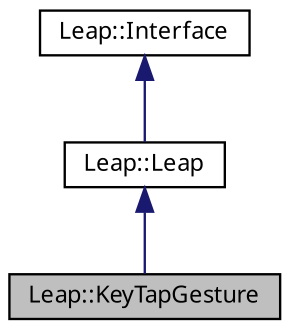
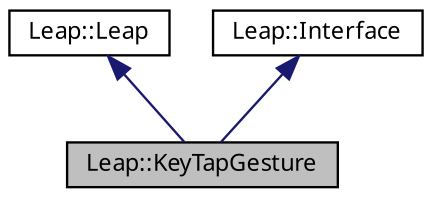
(145, 111) -> (252, 108)
